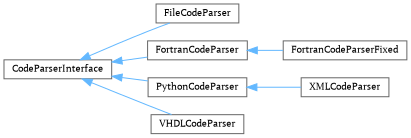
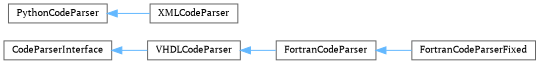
(197, 13) -> none
(135, 59) -> (263, 50)
(135, 79) -> none
